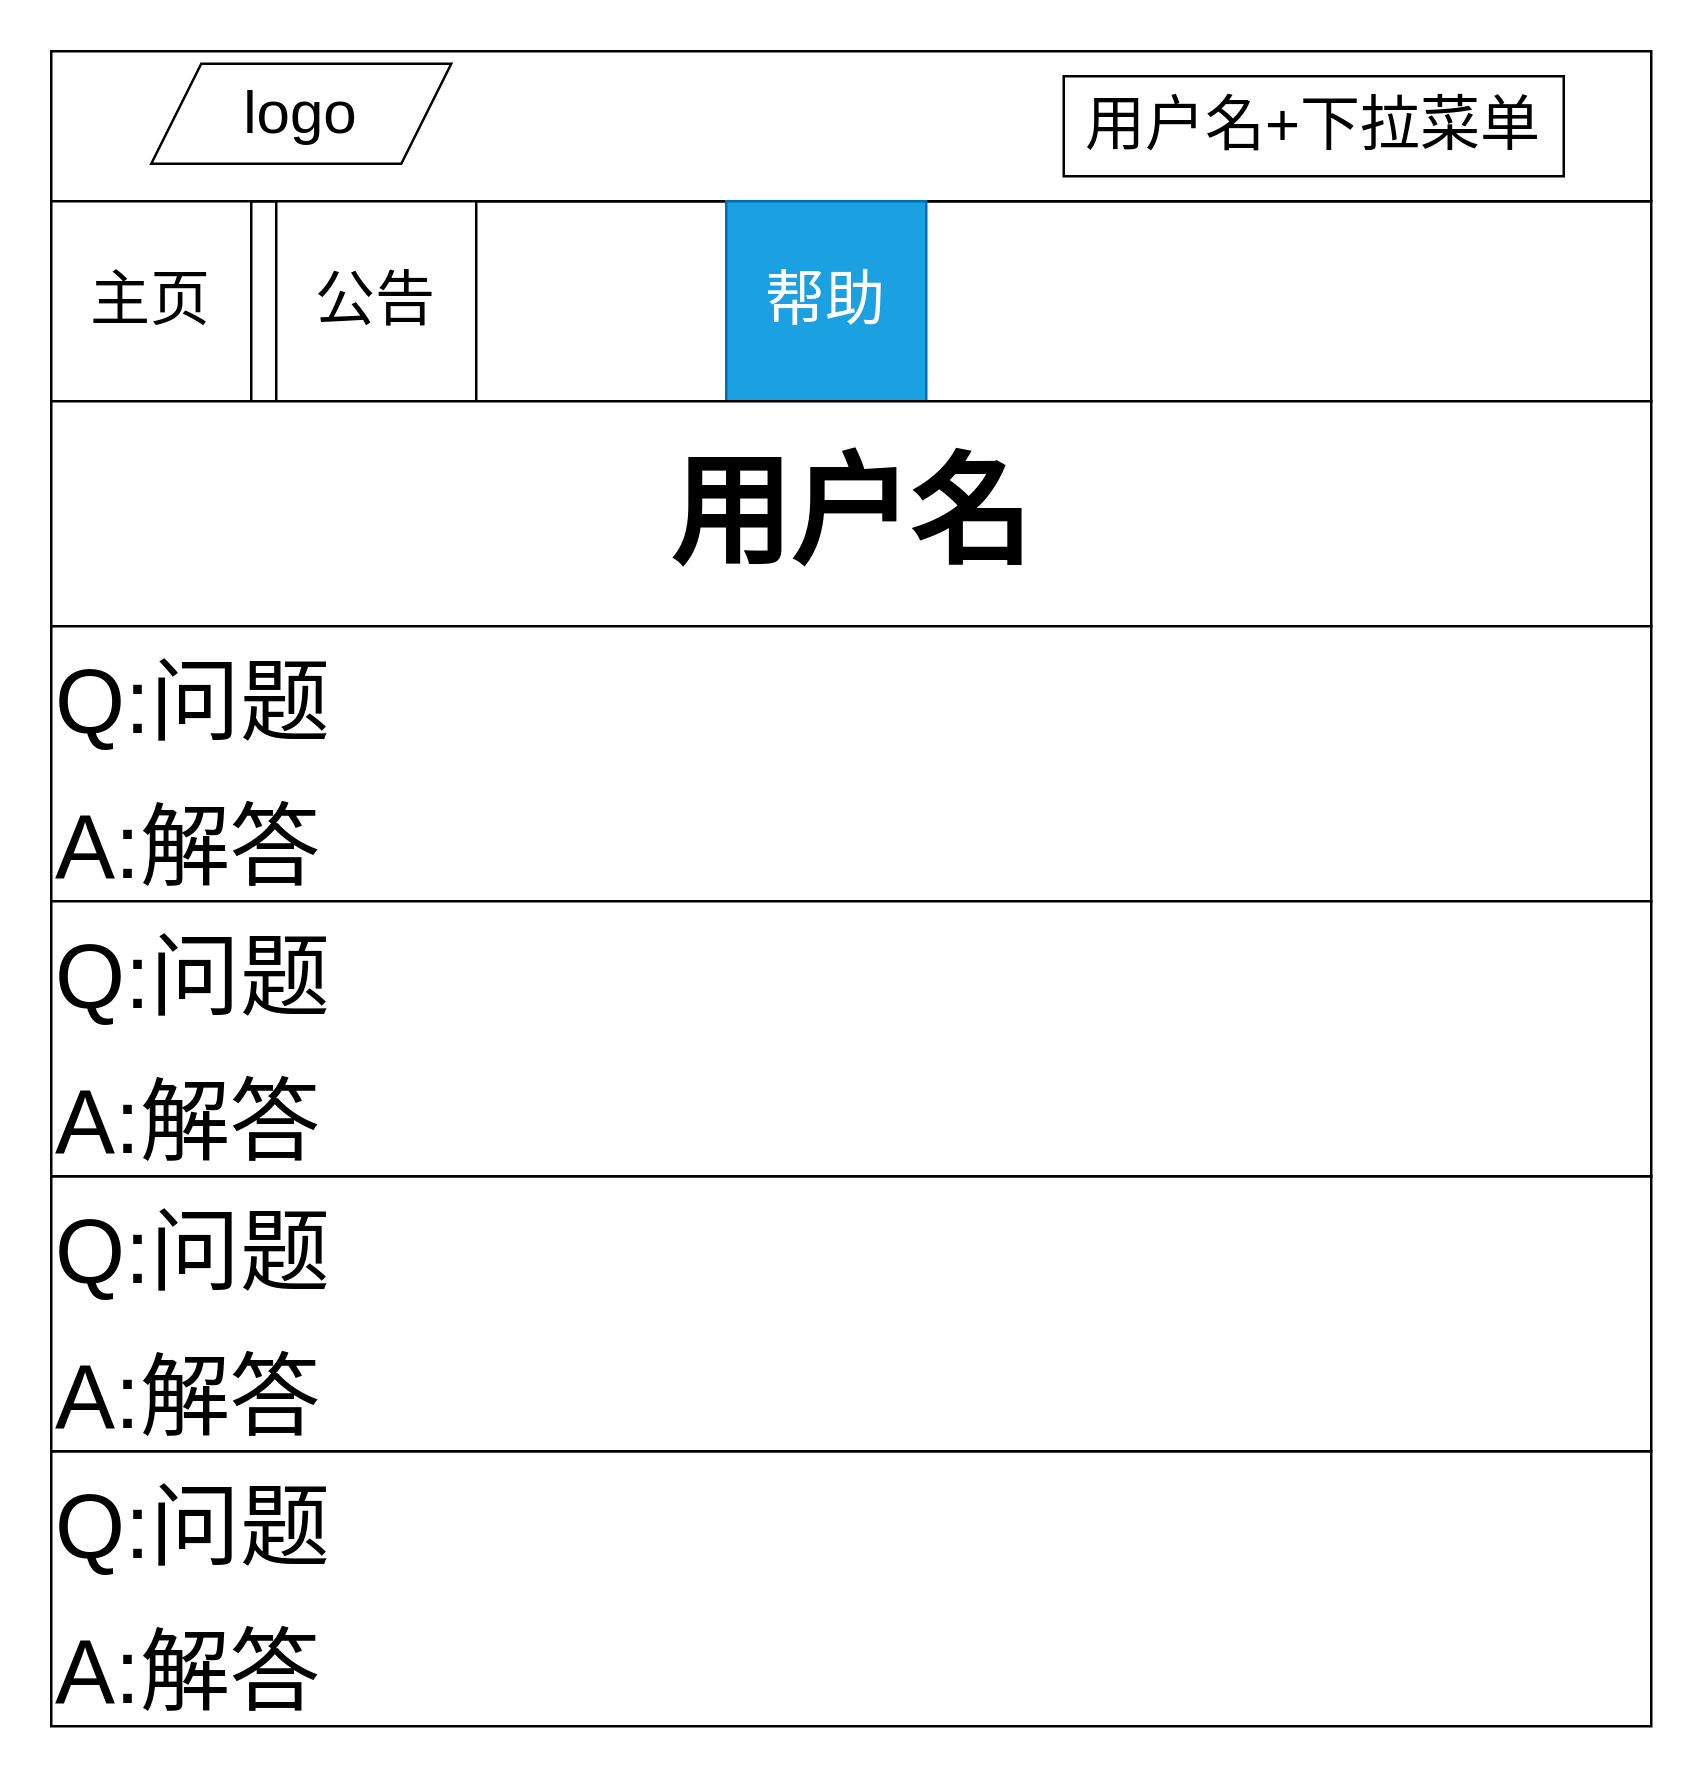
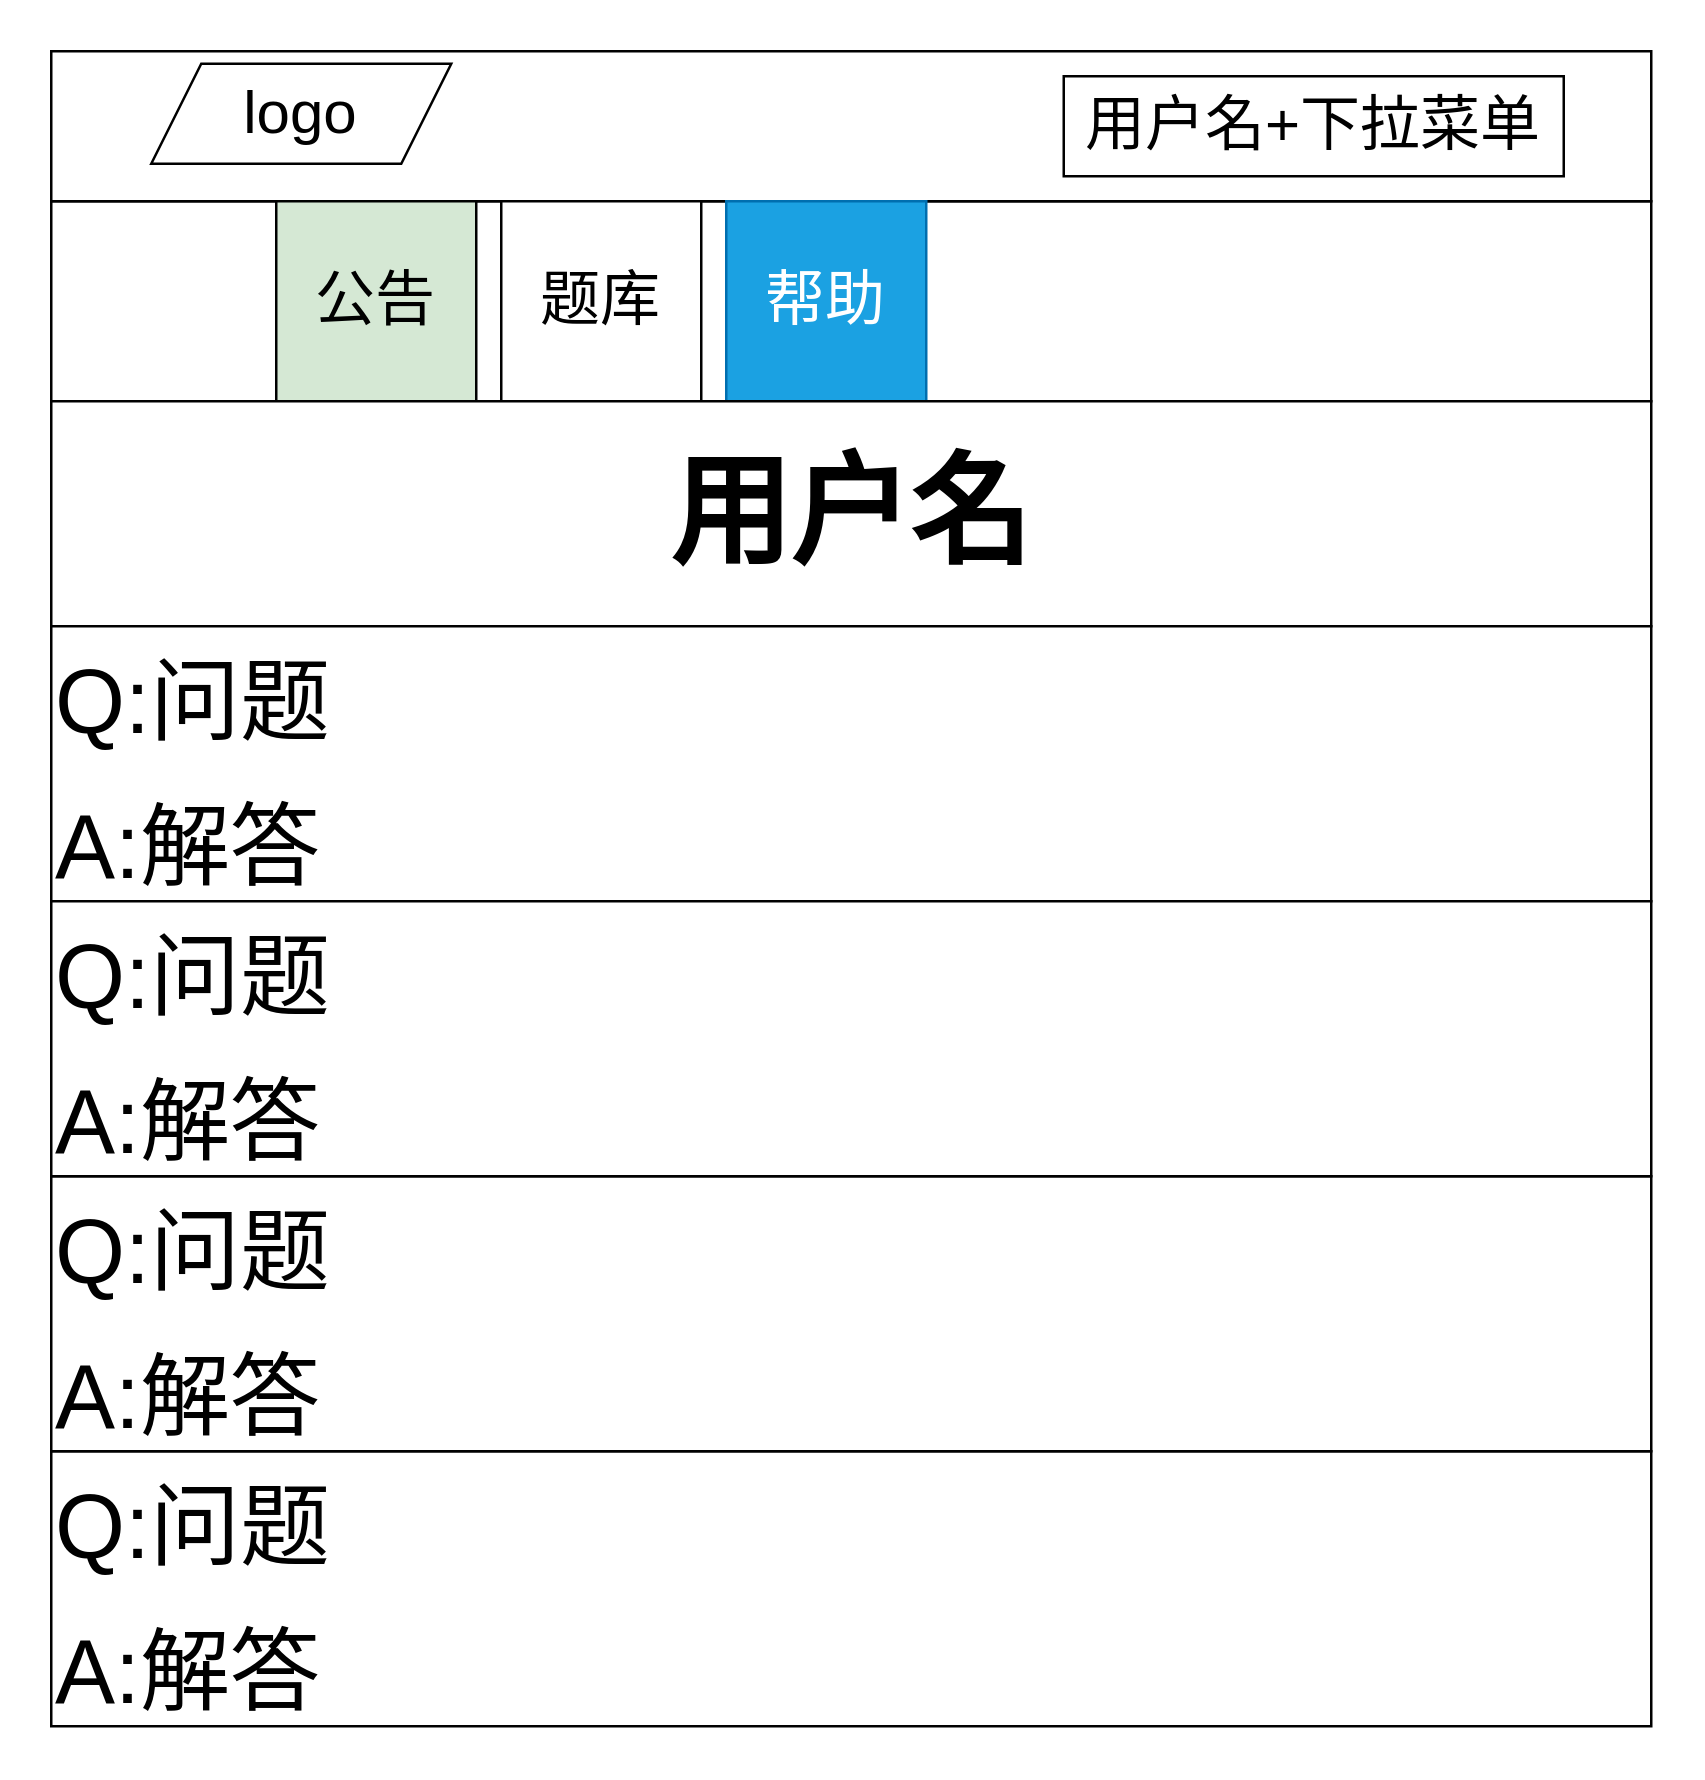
(151, 301) -> none
(376, 301) -> (376, 301)
none -> (601, 301)
